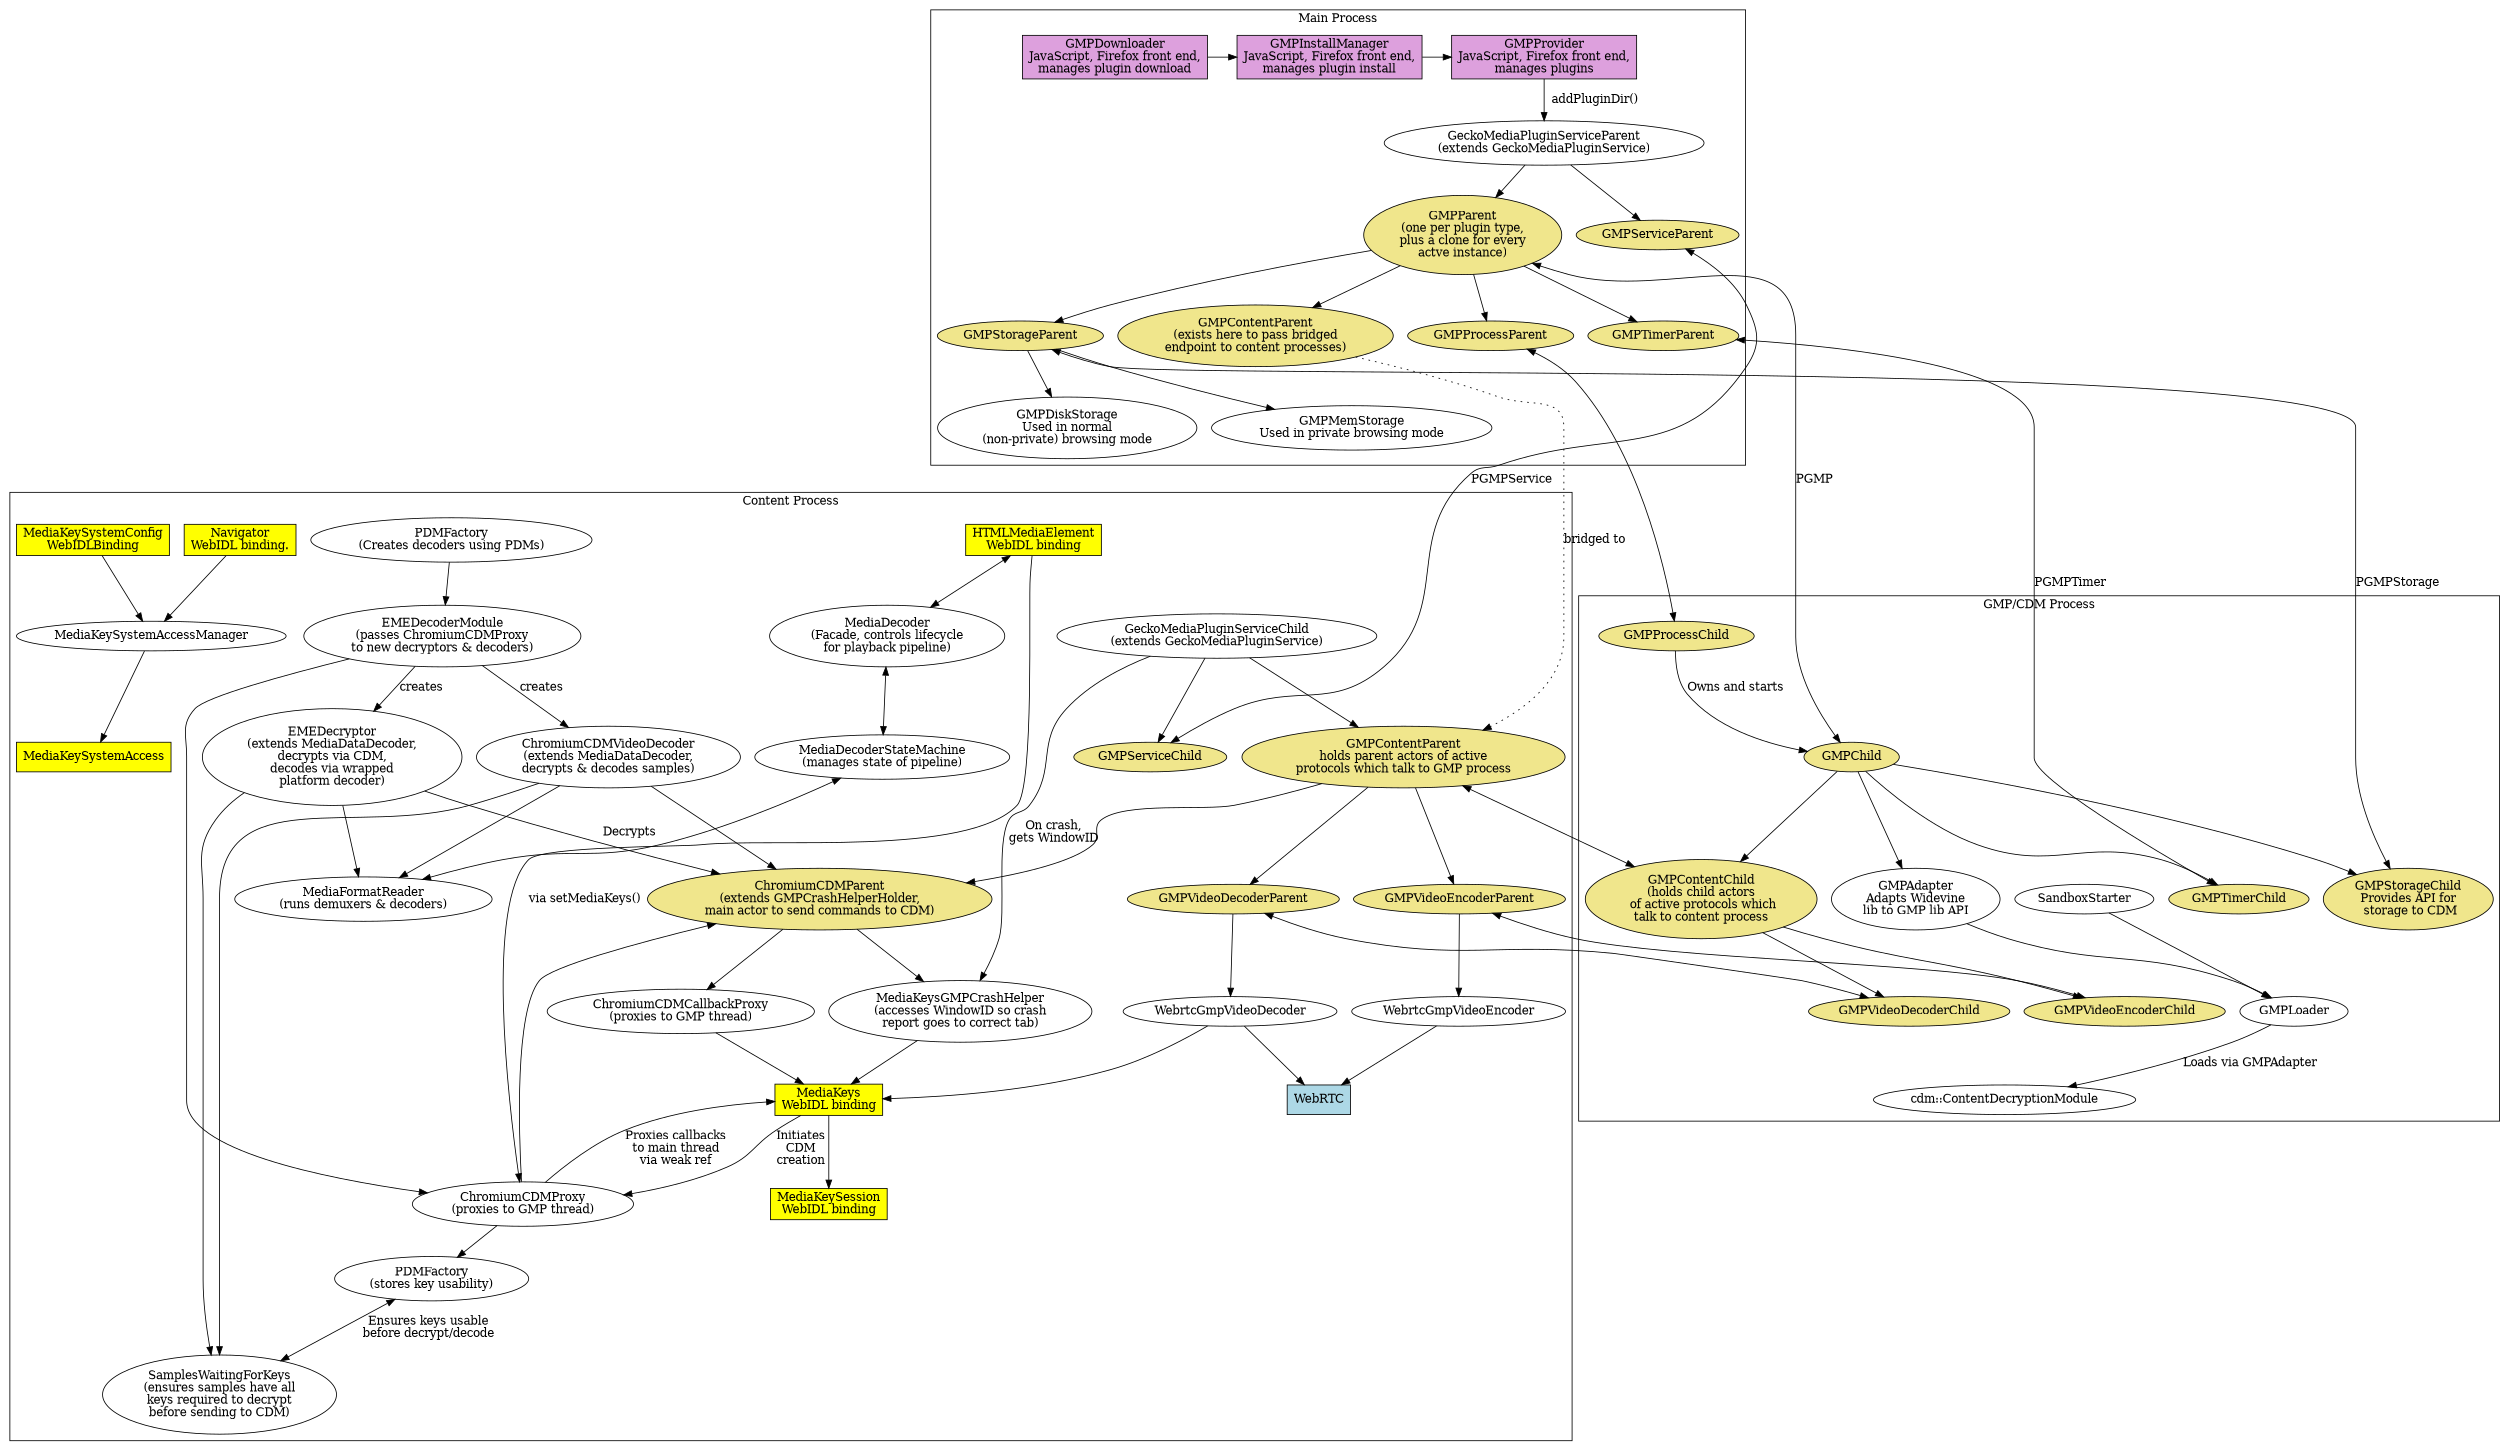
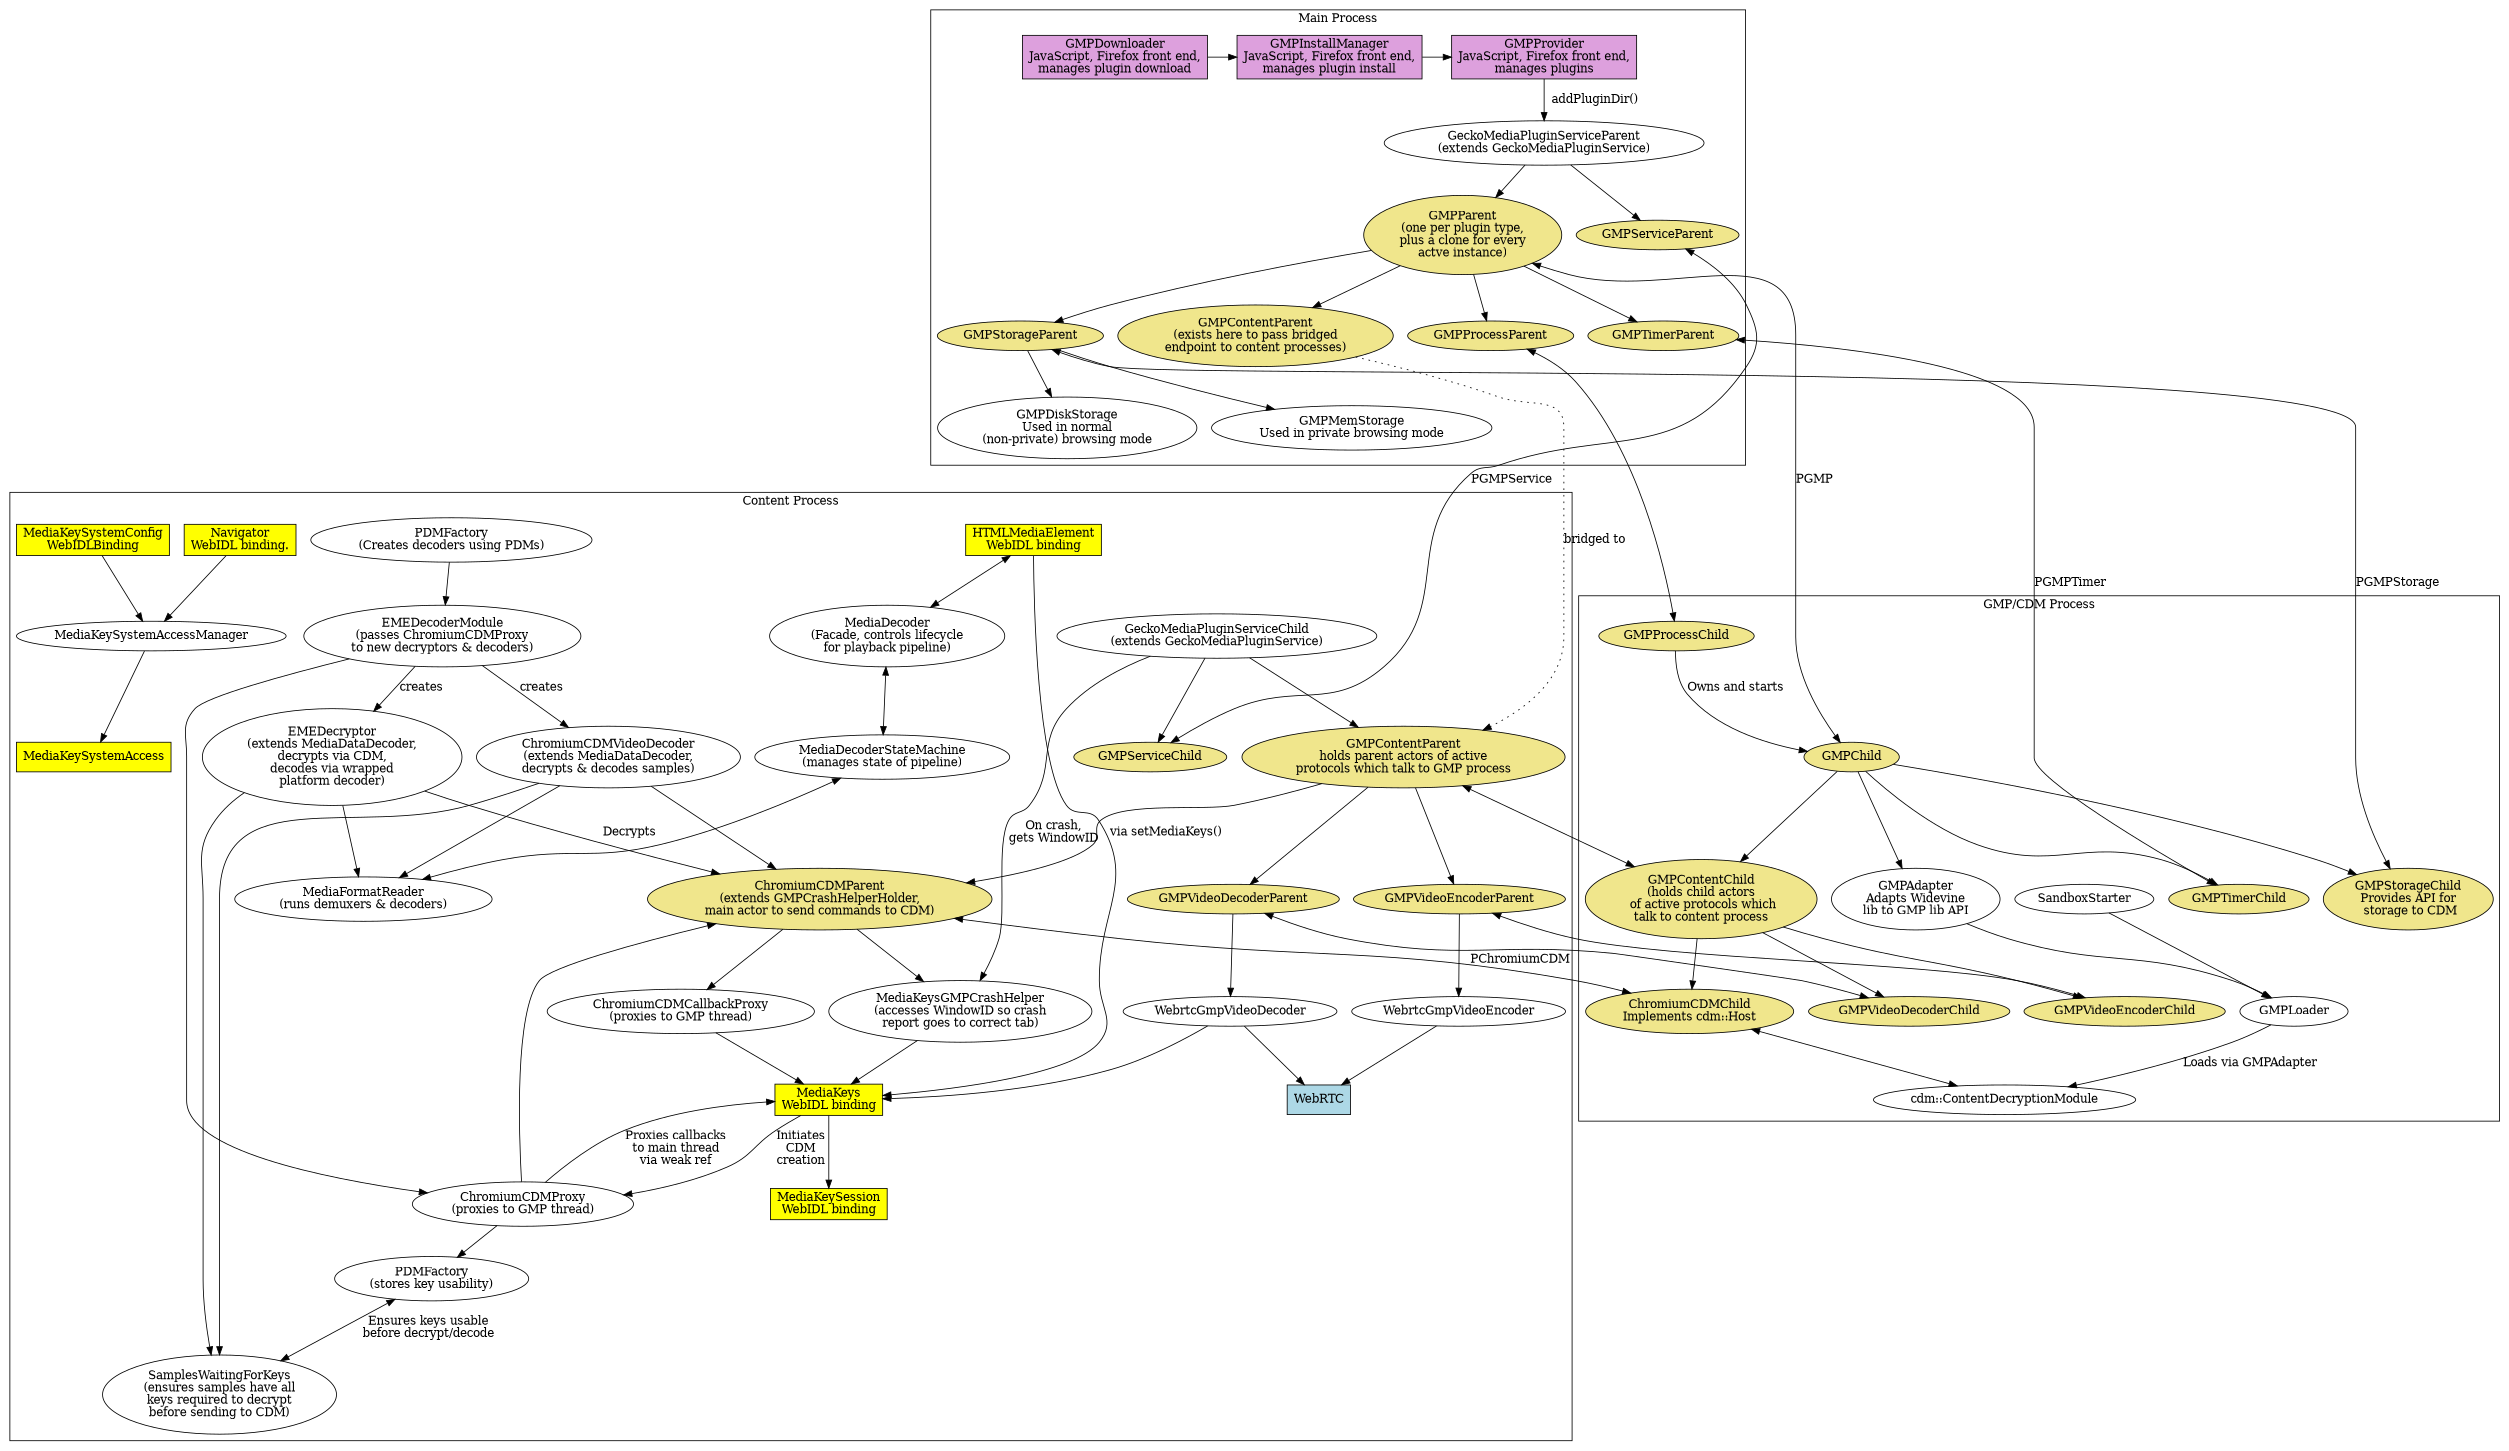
(768, 843) -> (1113, 895)
none -> (1690, 1011)
